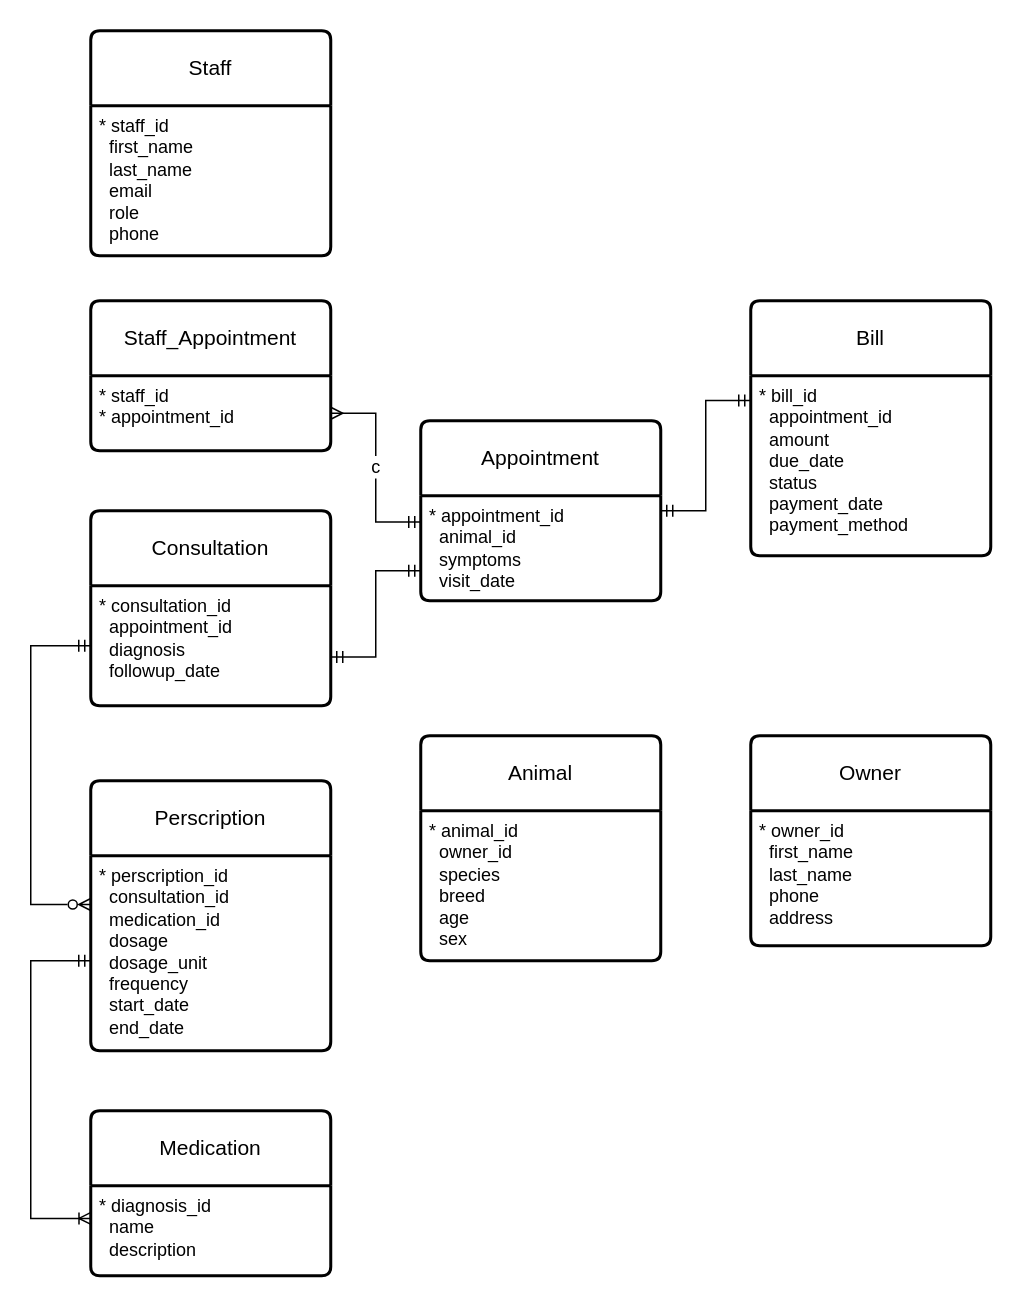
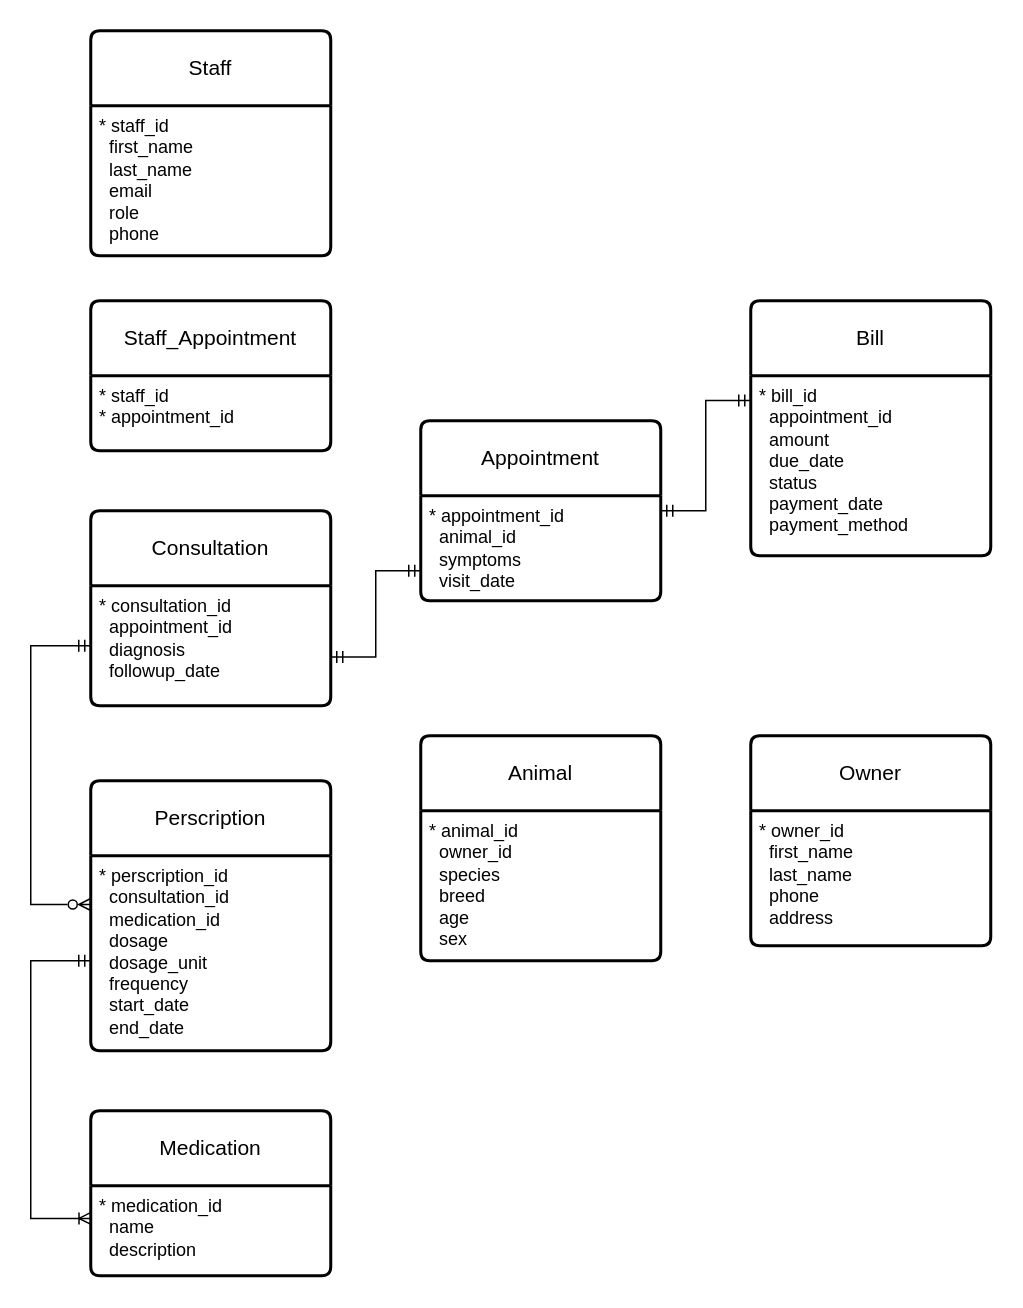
(376, 467) -> none
(161, 1229) -> (166, 1229)
